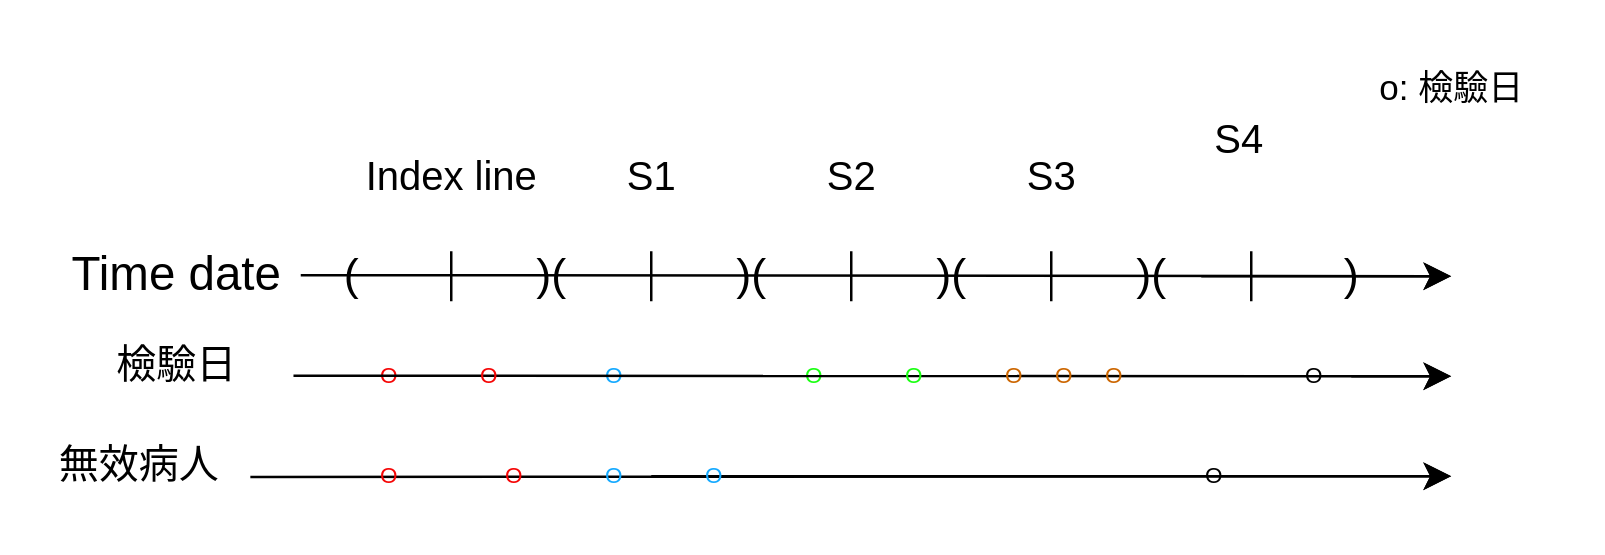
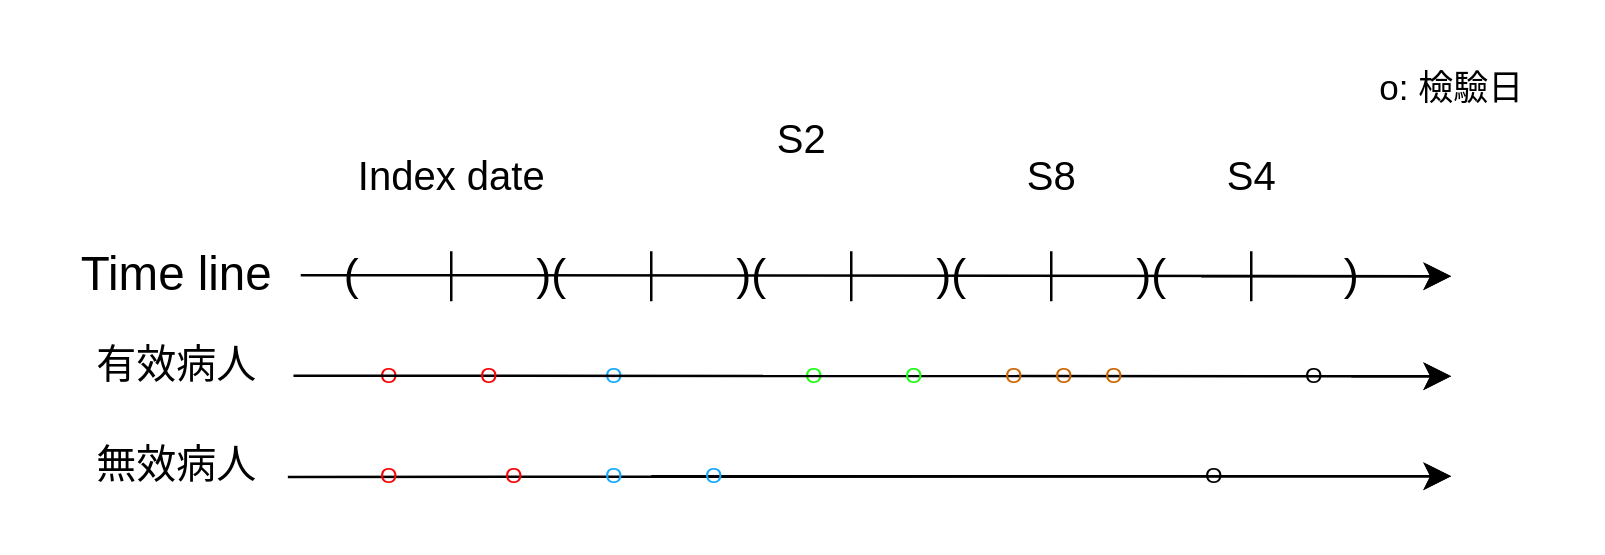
(1239, 139) -> (1251, 176)
(453, 176) -> (453, 176)
(651, 176) -> none
(851, 176) -> (801, 139)
(1053, 176) -> (1053, 176)
(178, 276) -> (178, 276)
(178, 364) -> (178, 364)
(139, 464) -> (176, 464)
